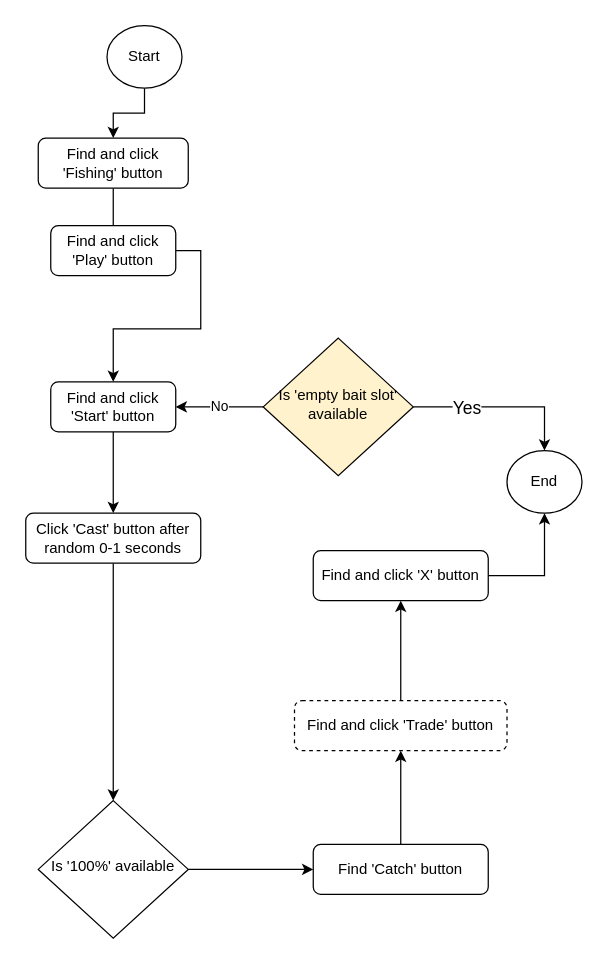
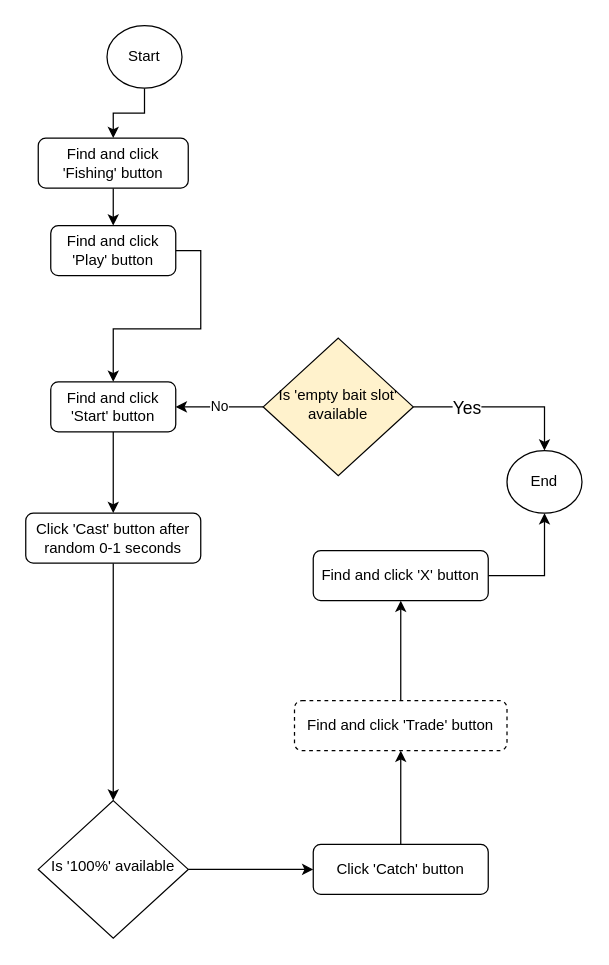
(113, 219) -> (113, 216)
(401, 869) -> (401, 869)
